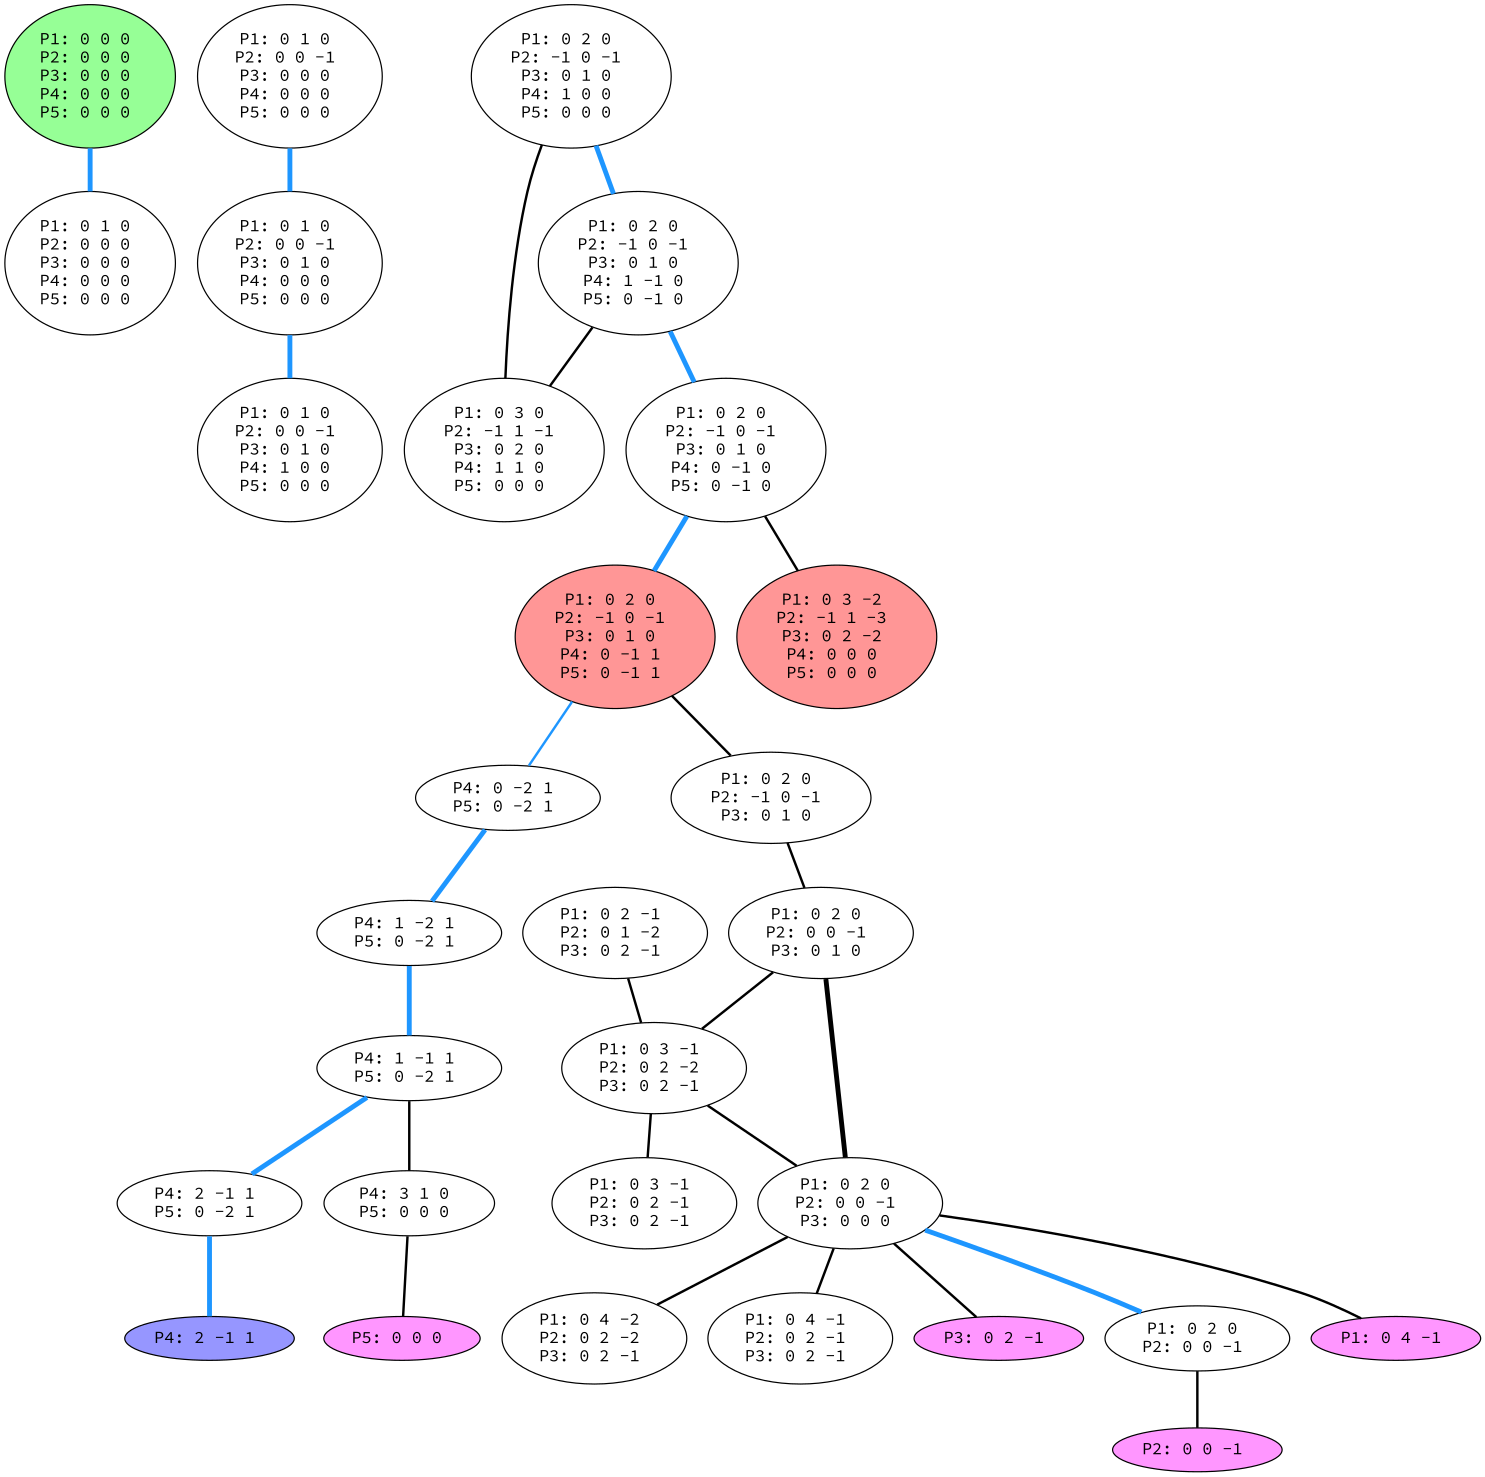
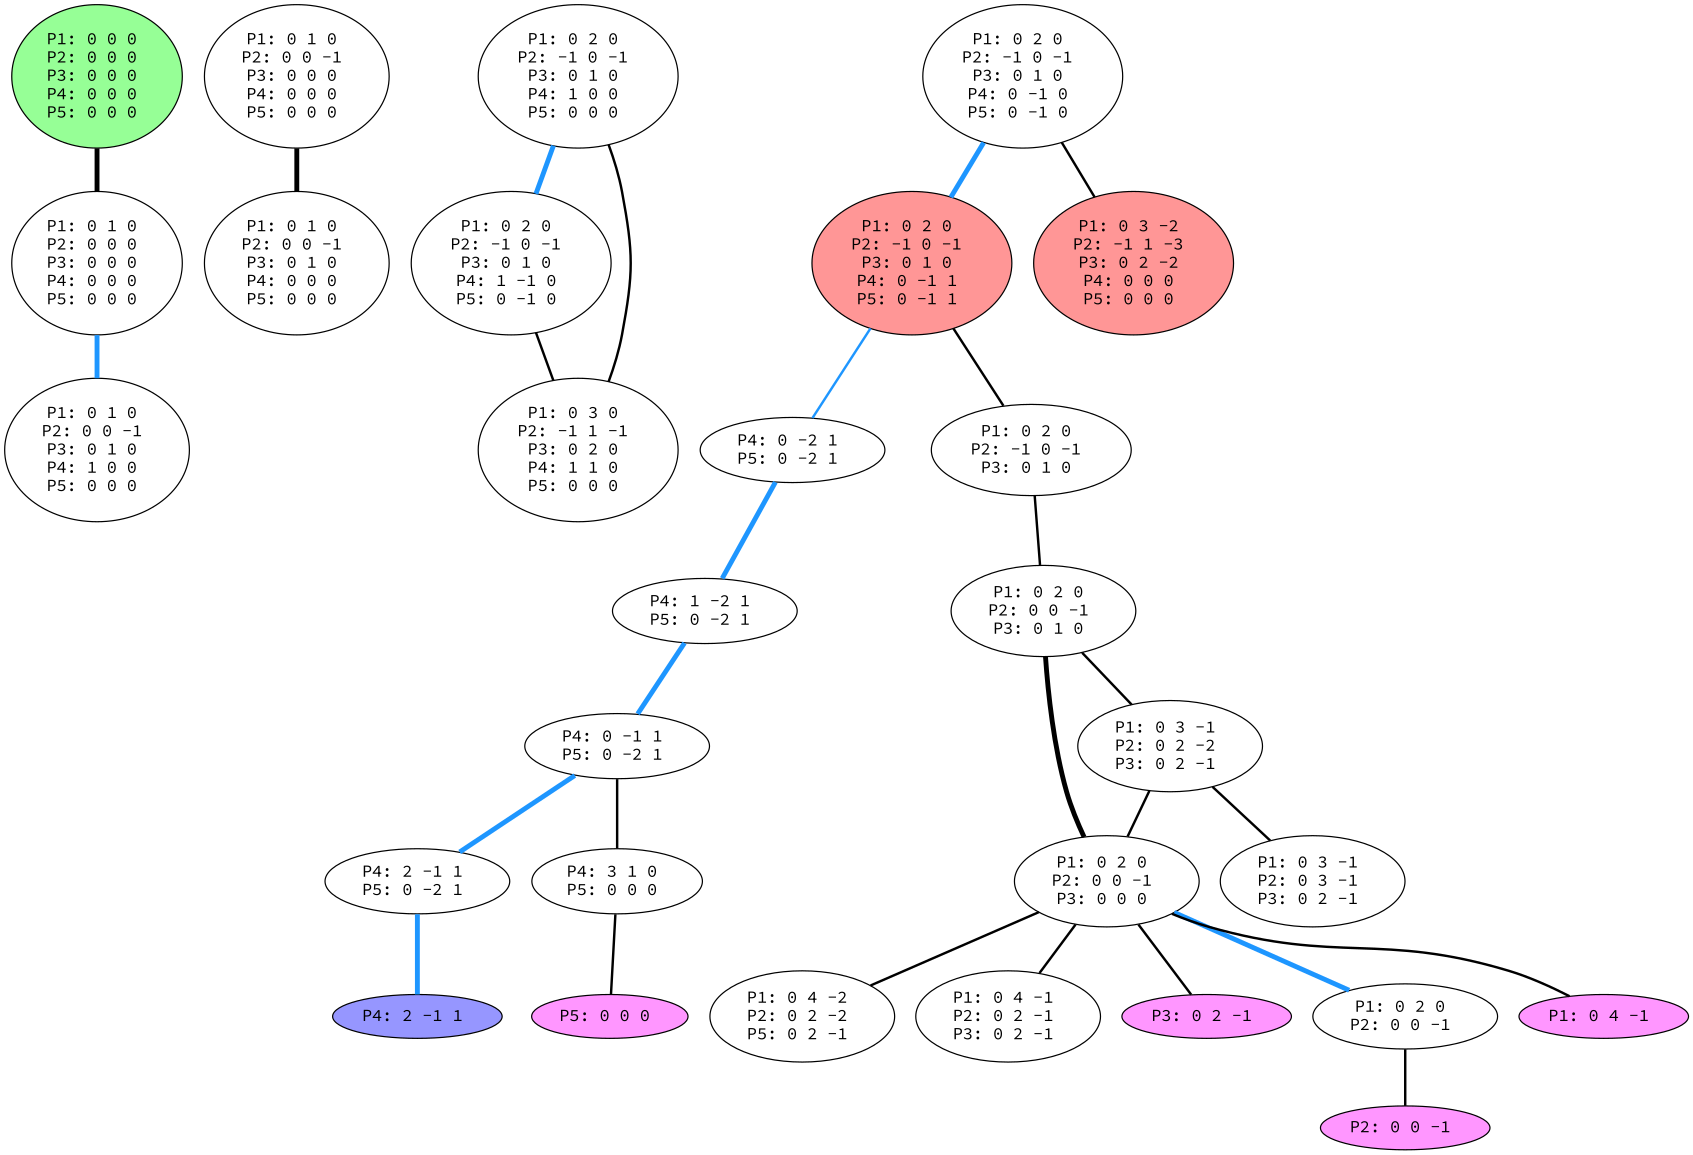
(90, 170) -> (97, 170)
(290, 170) -> (297, 170)
(290, 357) -> (97, 357)
(682, 357) -> none
(615, 933) -> none
(409, 1068) -> (617, 746)
(644, 1203) -> (1313, 881)
(594, 1338) -> (802, 1016)
